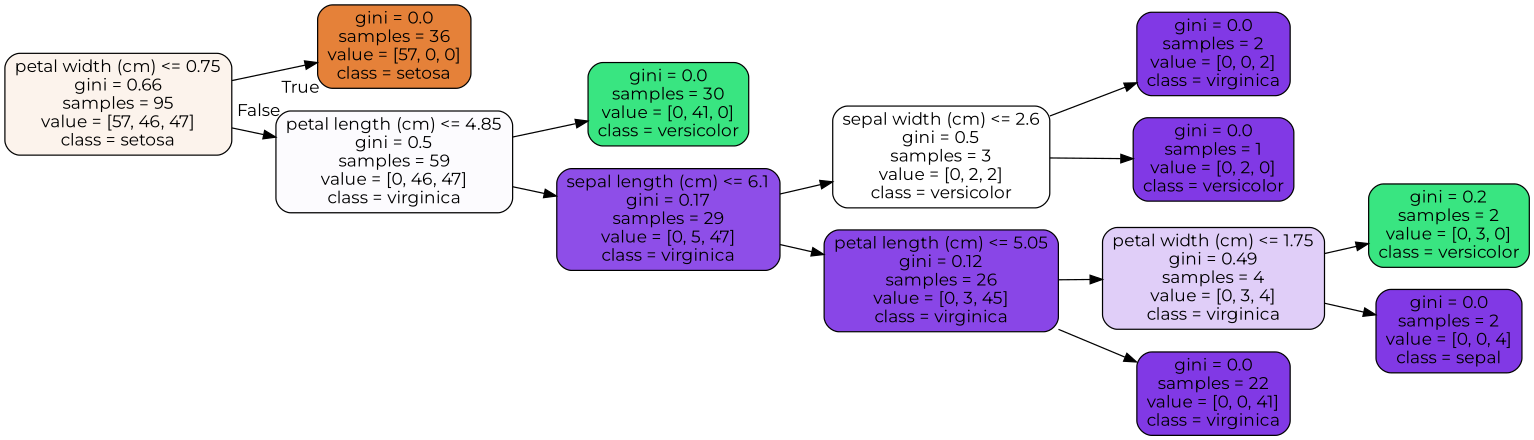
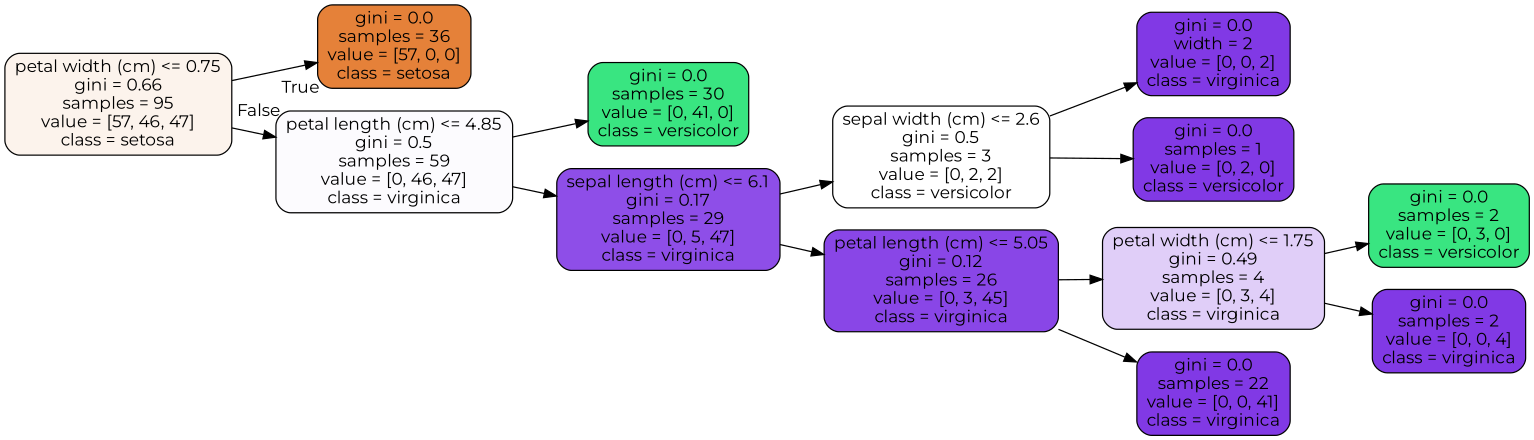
(1214, 54) -> (1214, 54)
(1449, 226) -> (1449, 226)
(1449, 331) -> (1449, 331)
